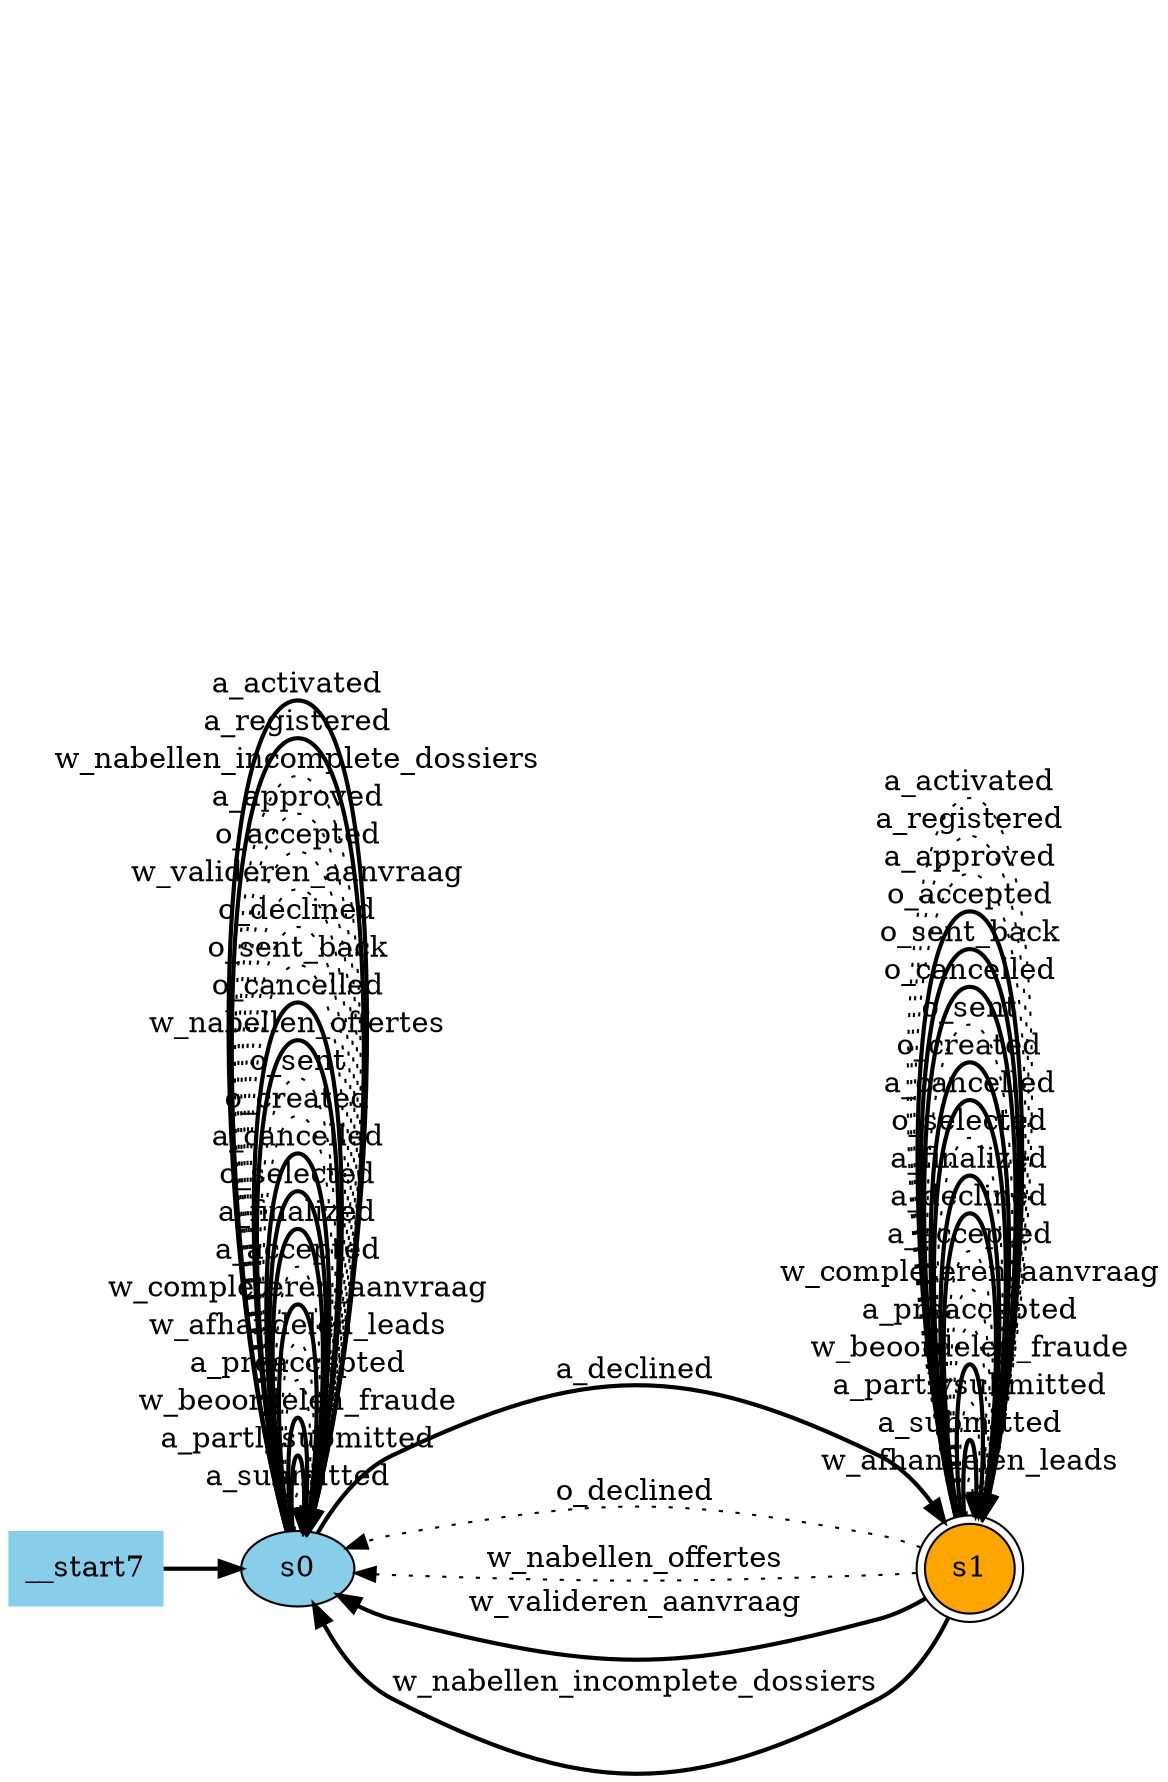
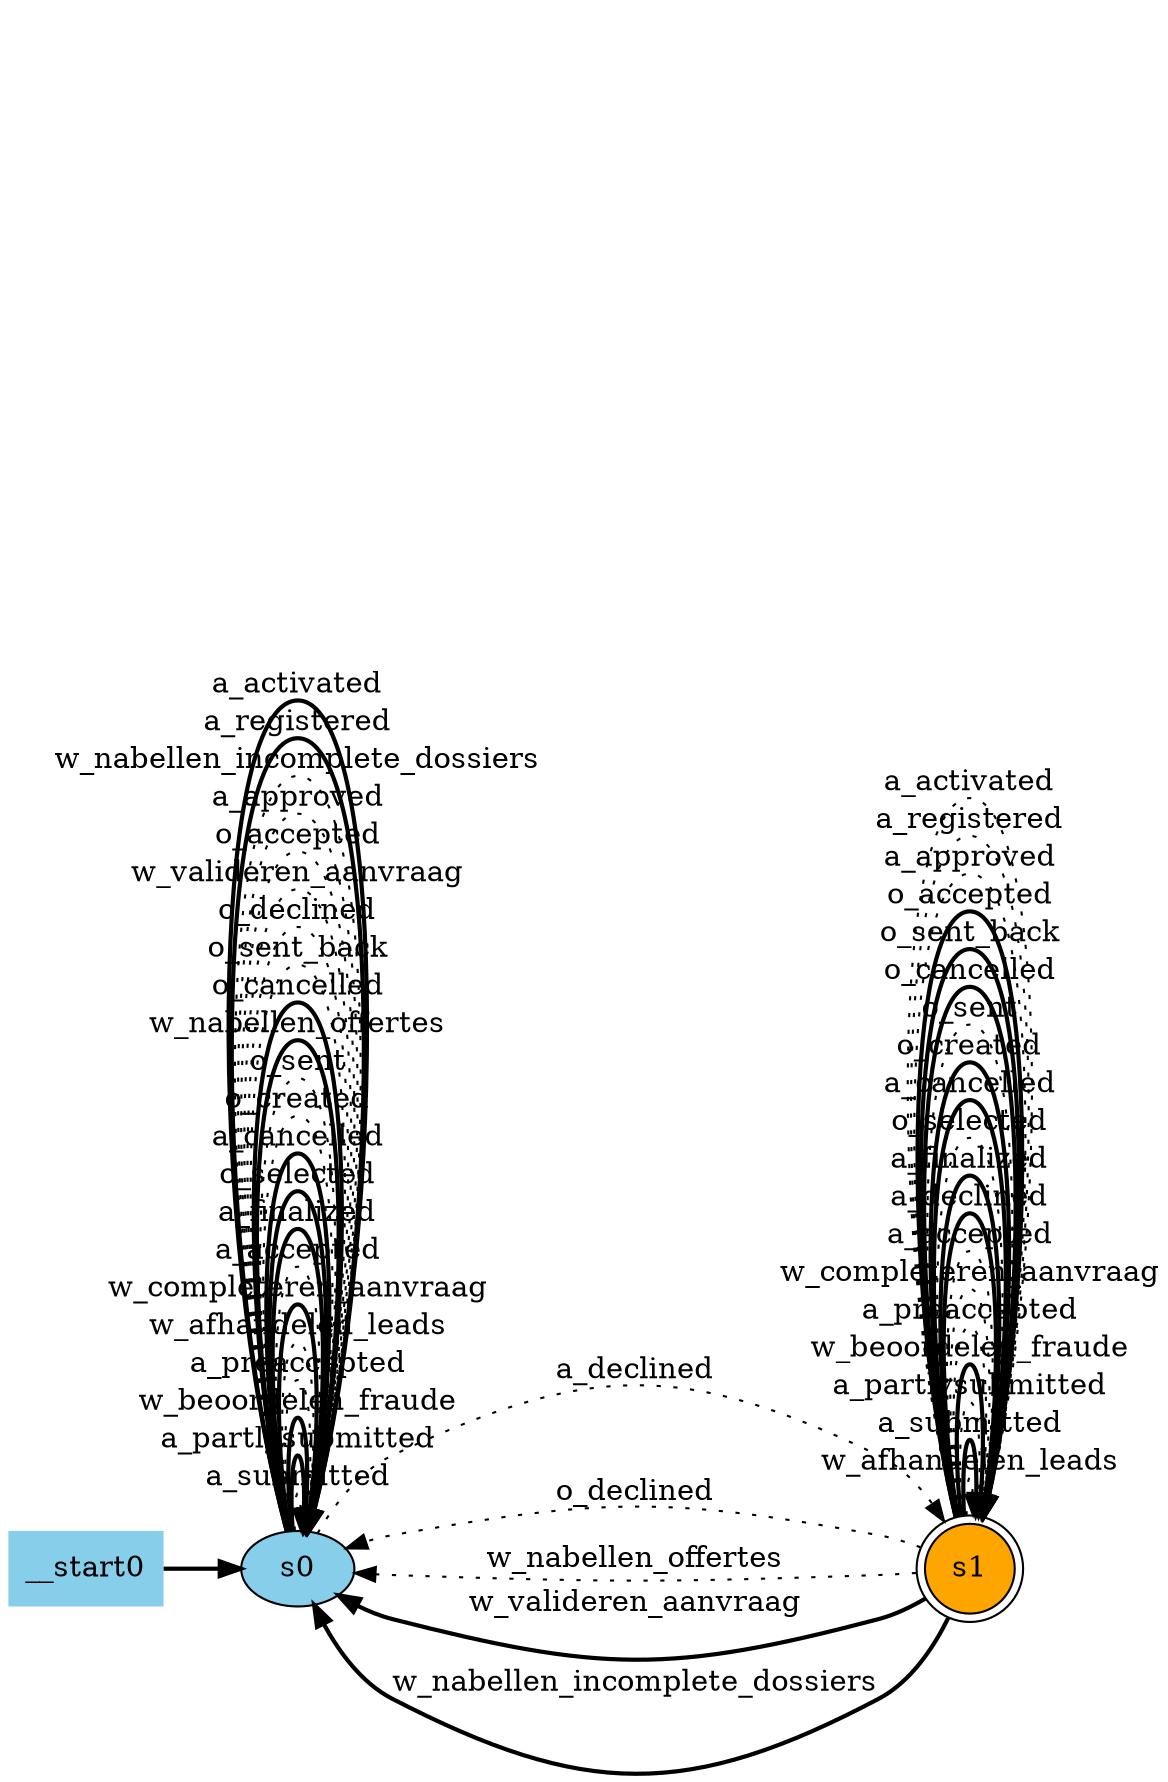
(617, 1387) -> (617, 1387)
(86, 1569) -> (86, 1569)
